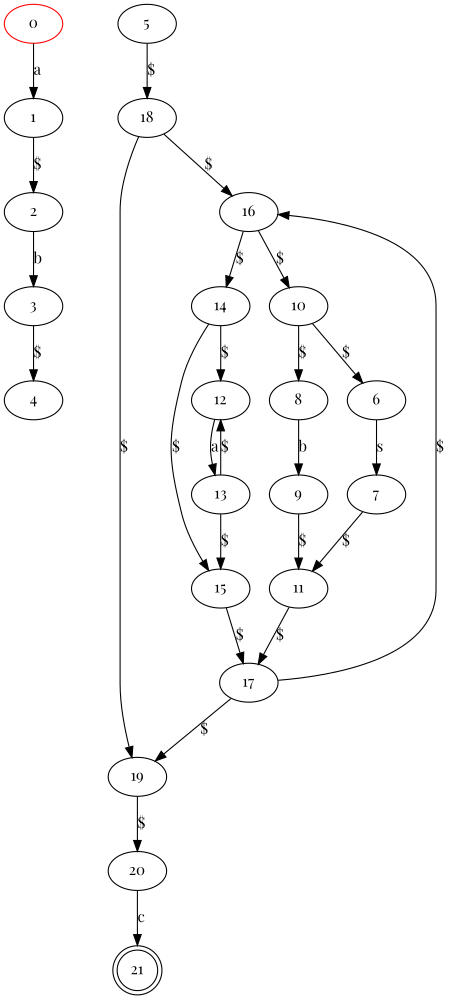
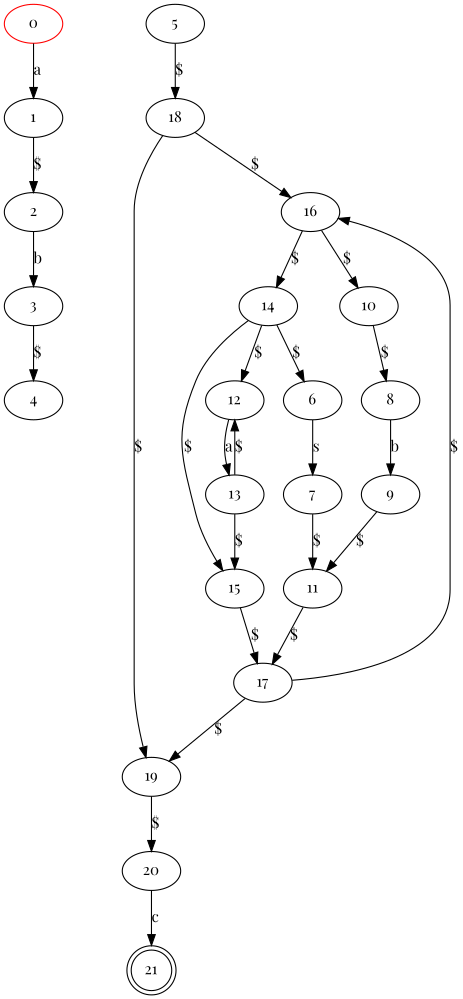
(334, 349) -> (288, 348)
